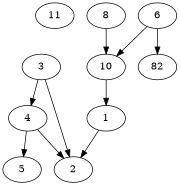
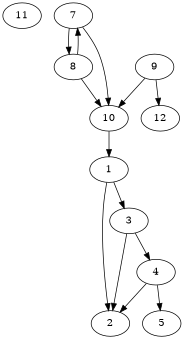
none -> (73, 16)
(157, 16) -> (155, 67)
(157, 67) -> (160, 118)
none -> (118, 192)
